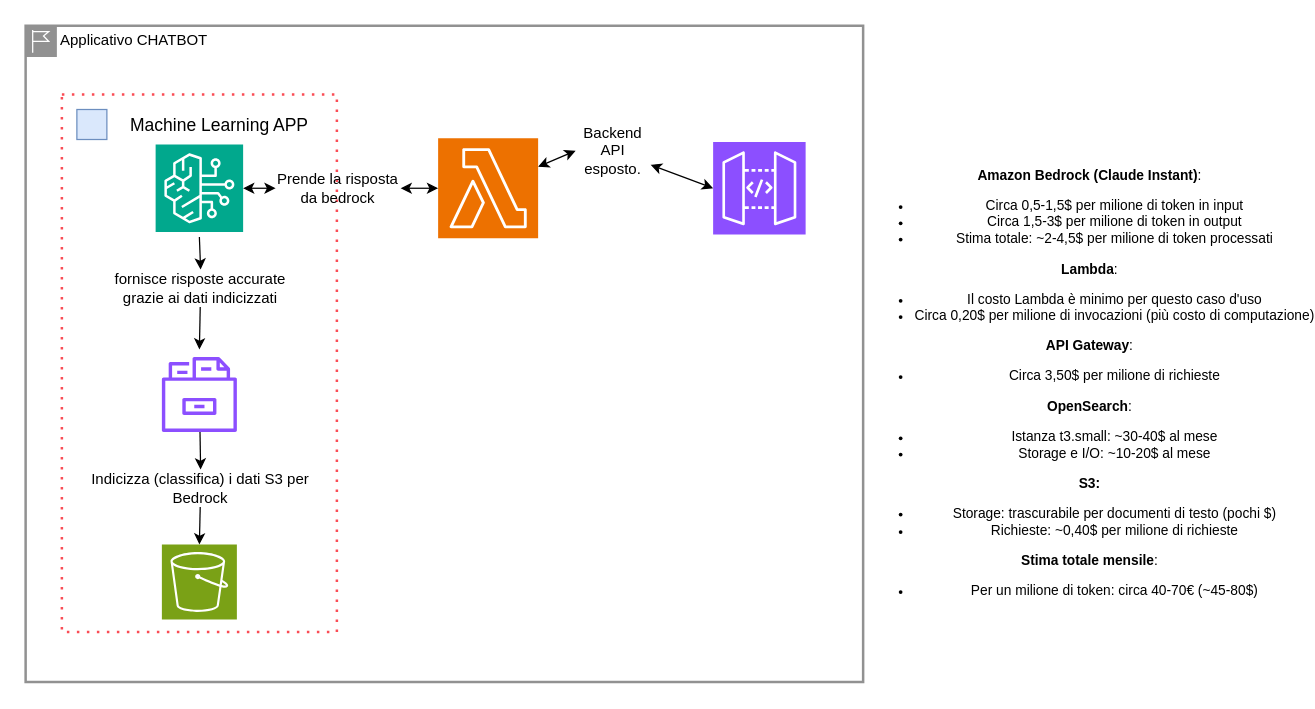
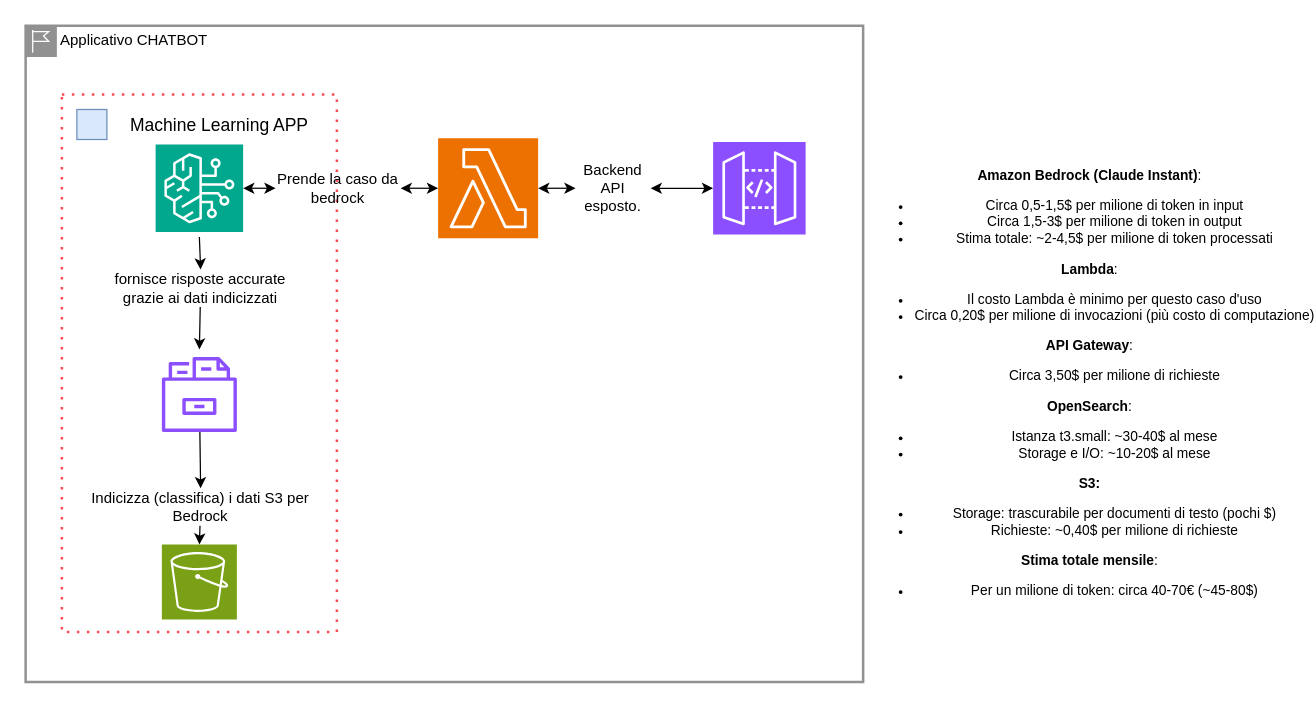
(613, 151) -> (613, 188)
(338, 188) -> (338, 188)
(201, 488) -> (201, 507)
